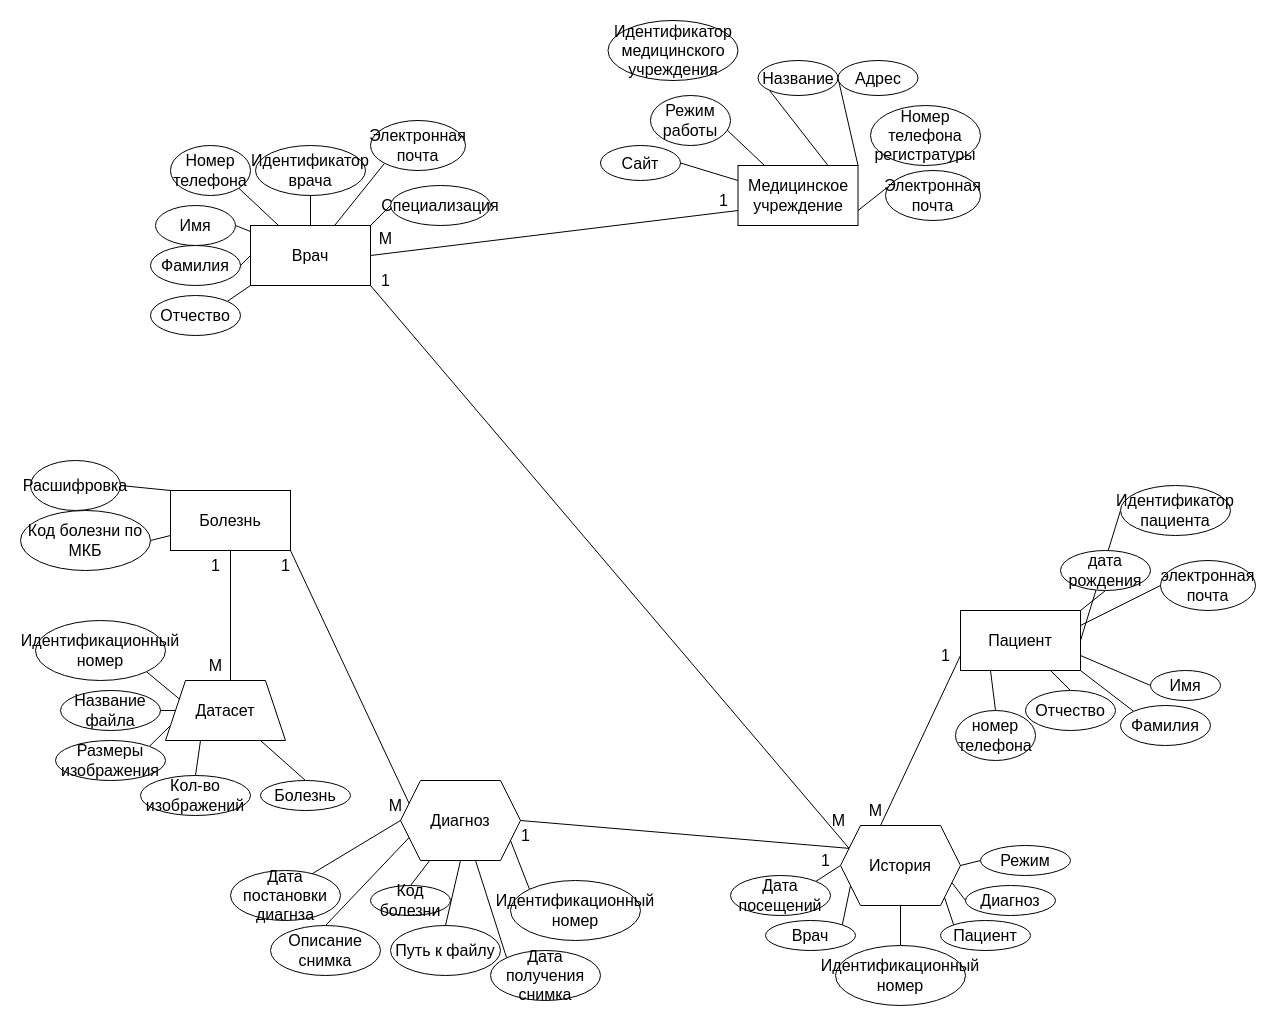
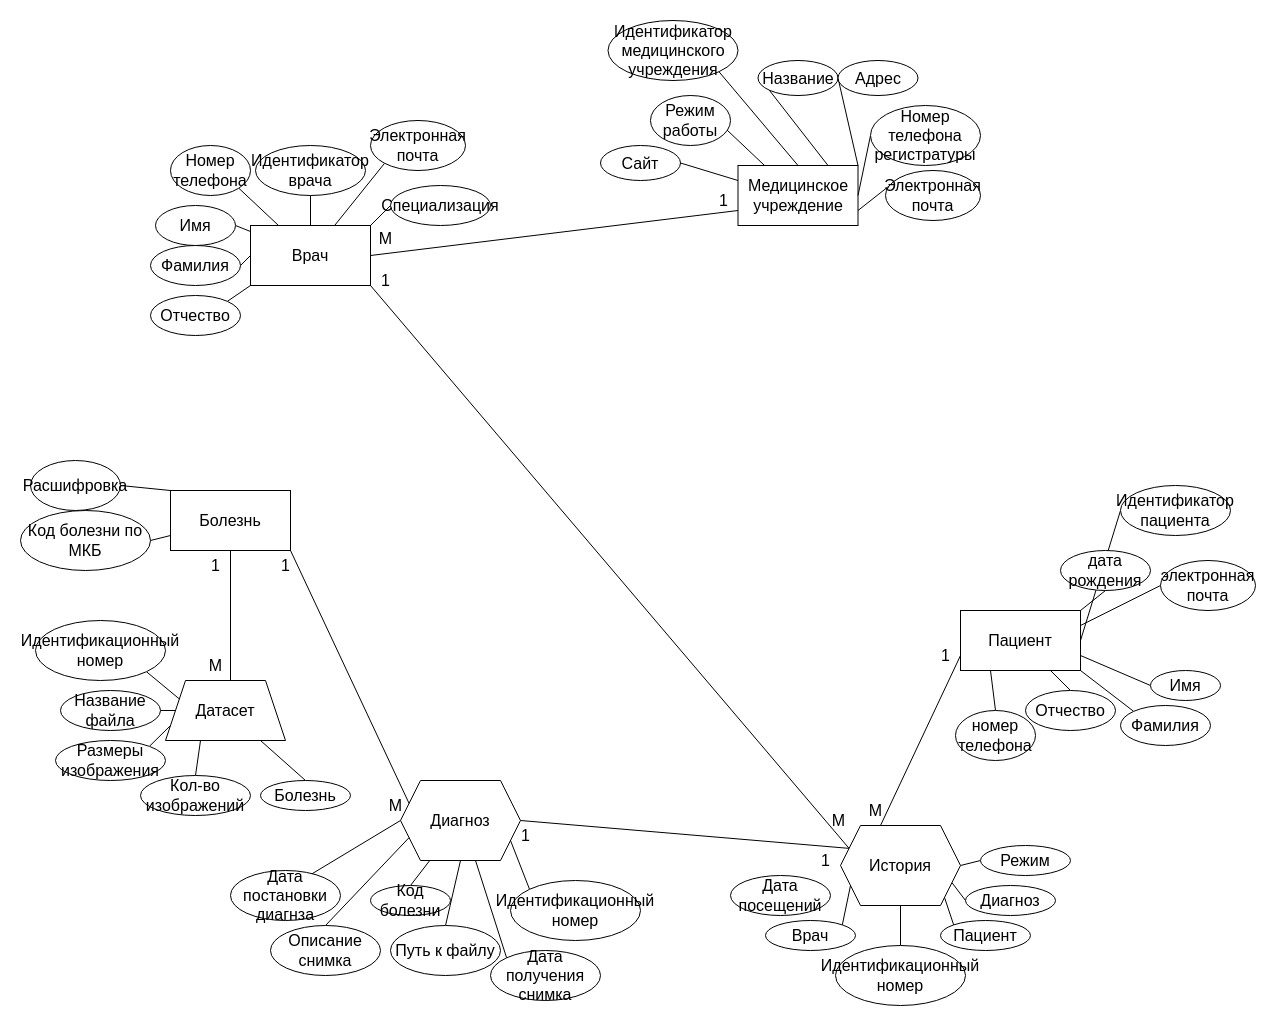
none -> (758, 119)
none -> (865, 163)
(828, 874) -> none
